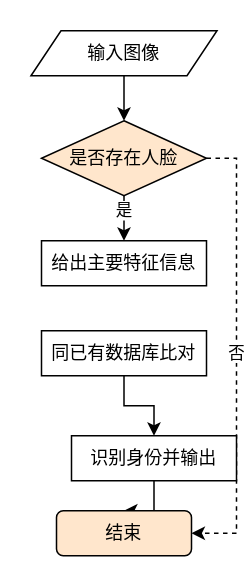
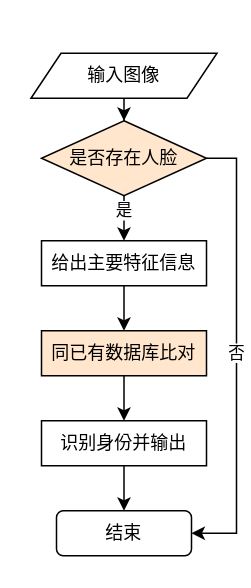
(124, 53) -> (124, 76)
(236, 237) -> (236, 237)
none -> (124, 314)
(124, 353) -> (124, 353)
(154, 458) -> (124, 443)
(124, 533) -> (124, 533)
